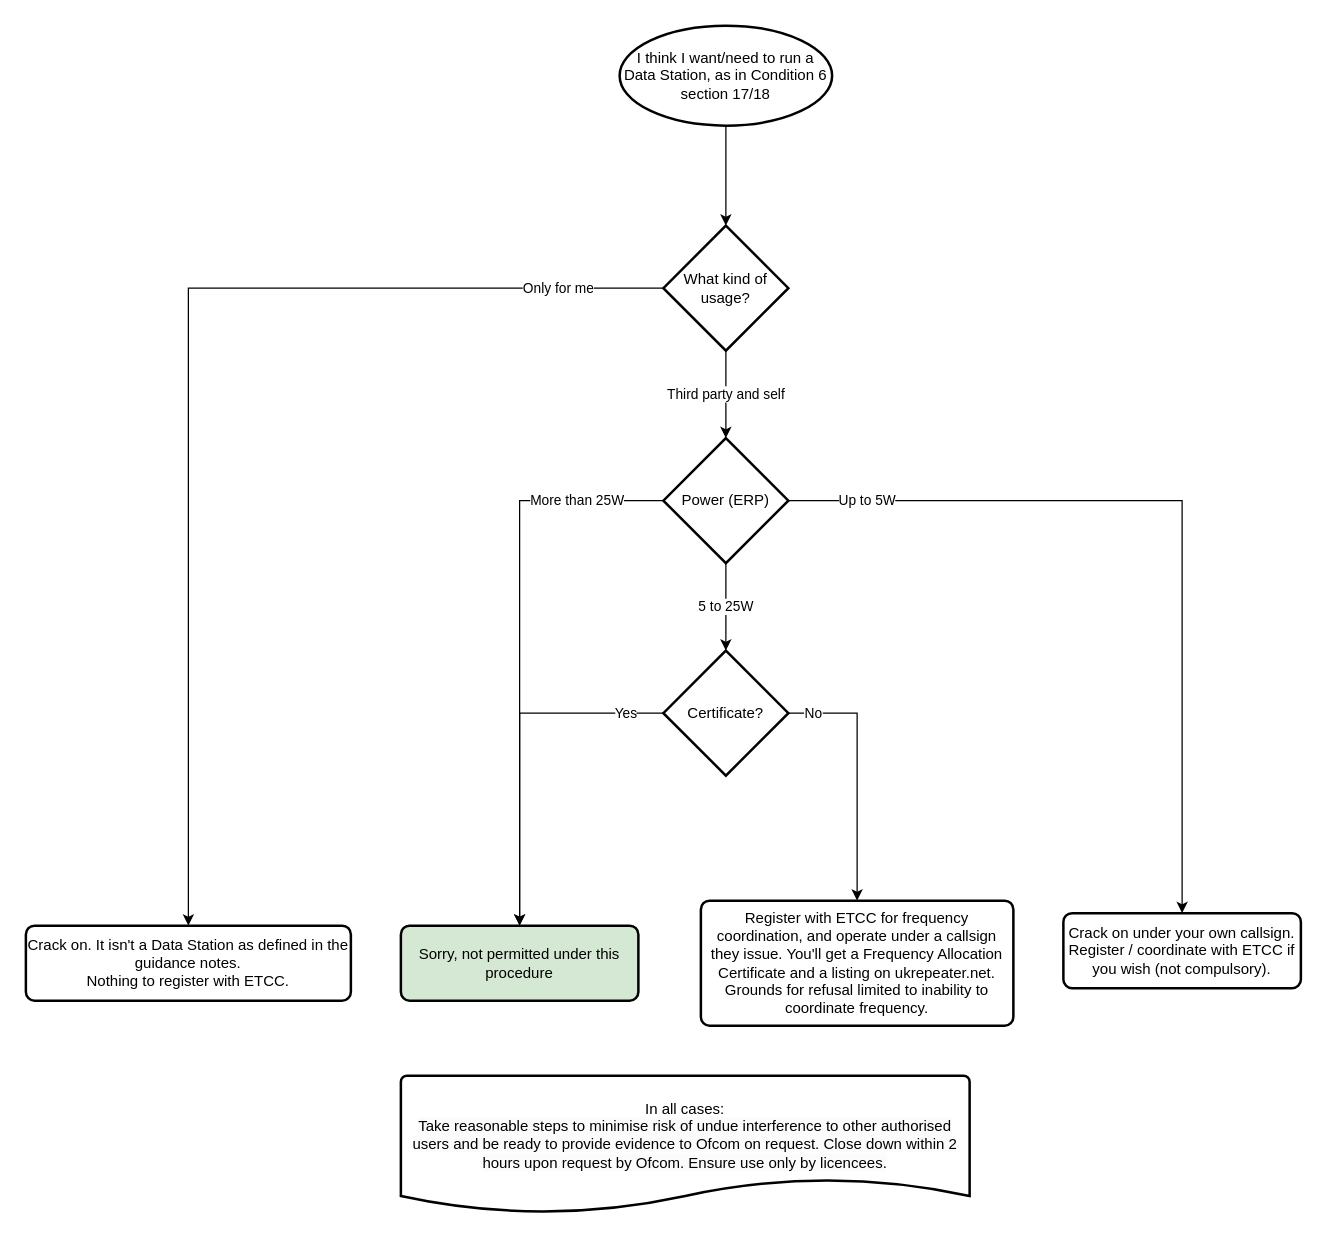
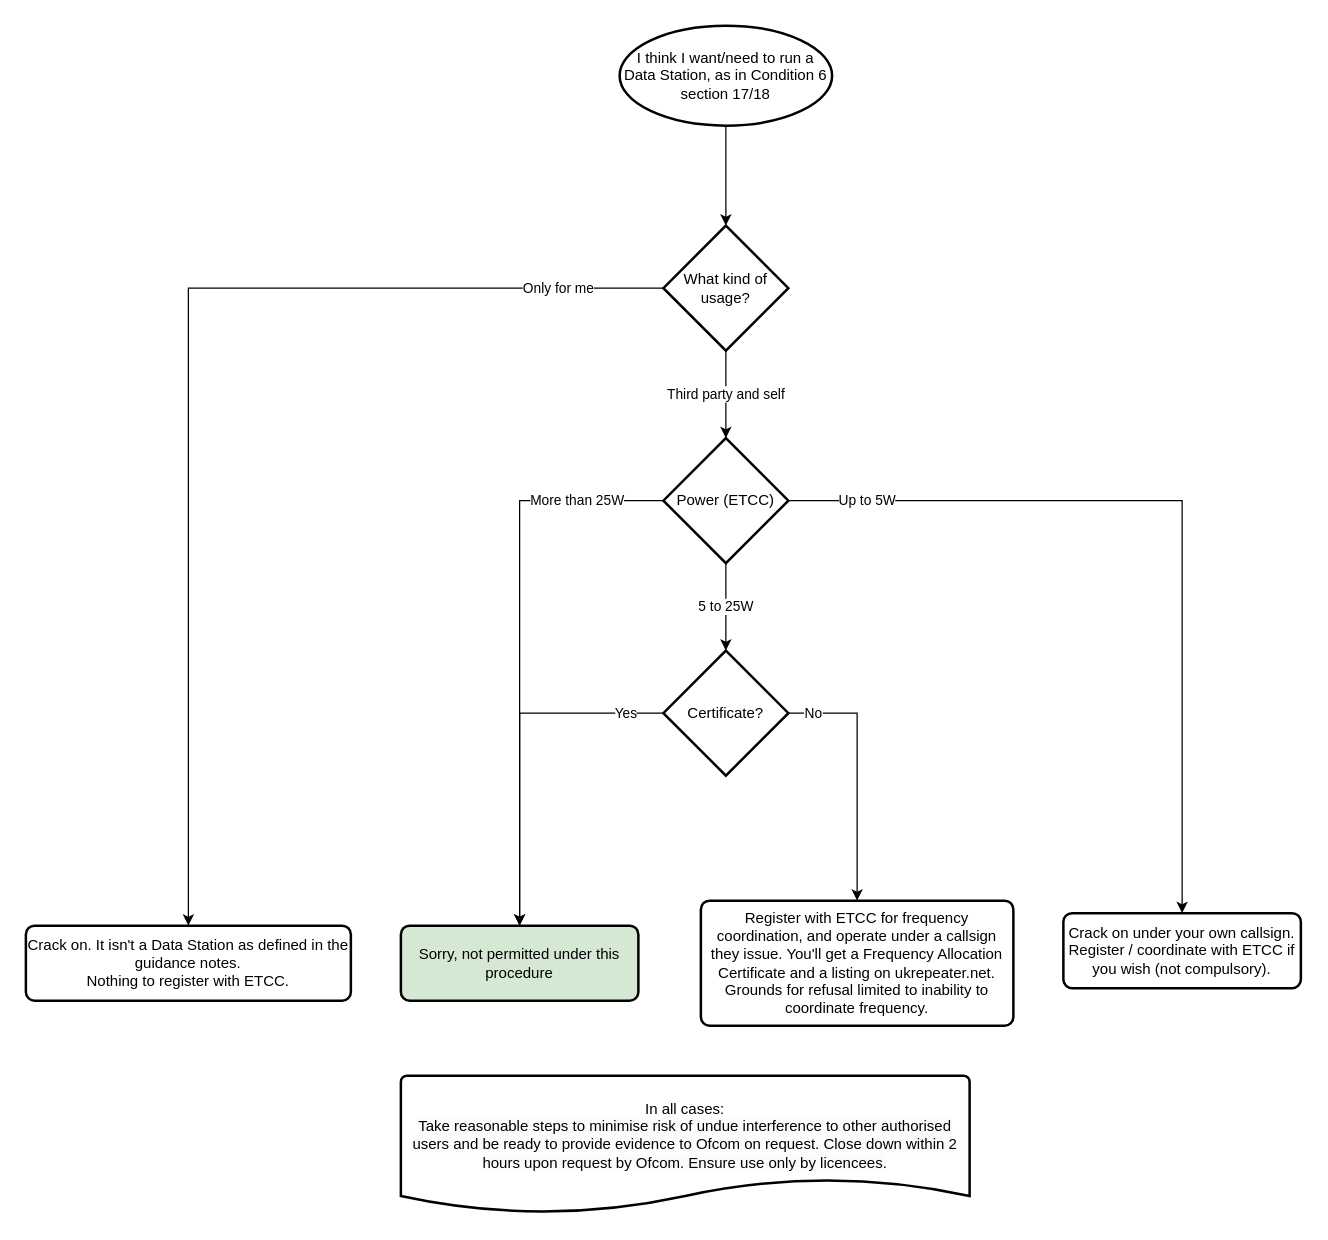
(726, 501) -> (726, 501)
